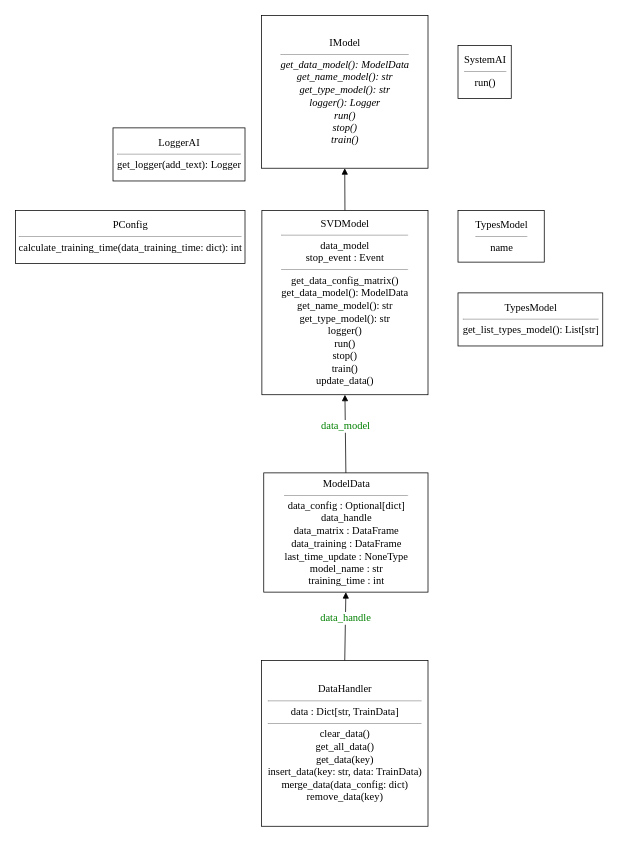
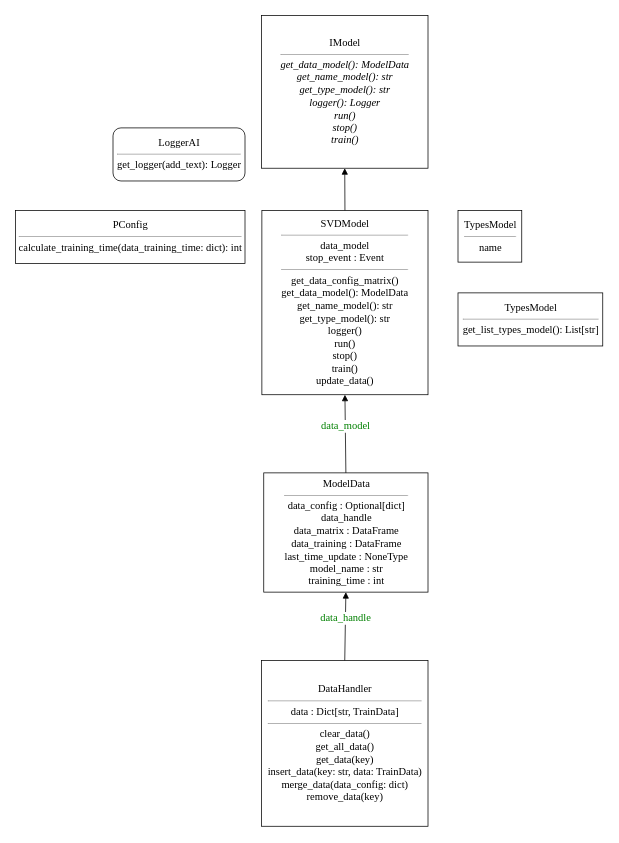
(485, 72) -> none
(179, 154) -> (179, 154)
(501, 236) -> (490, 236)
